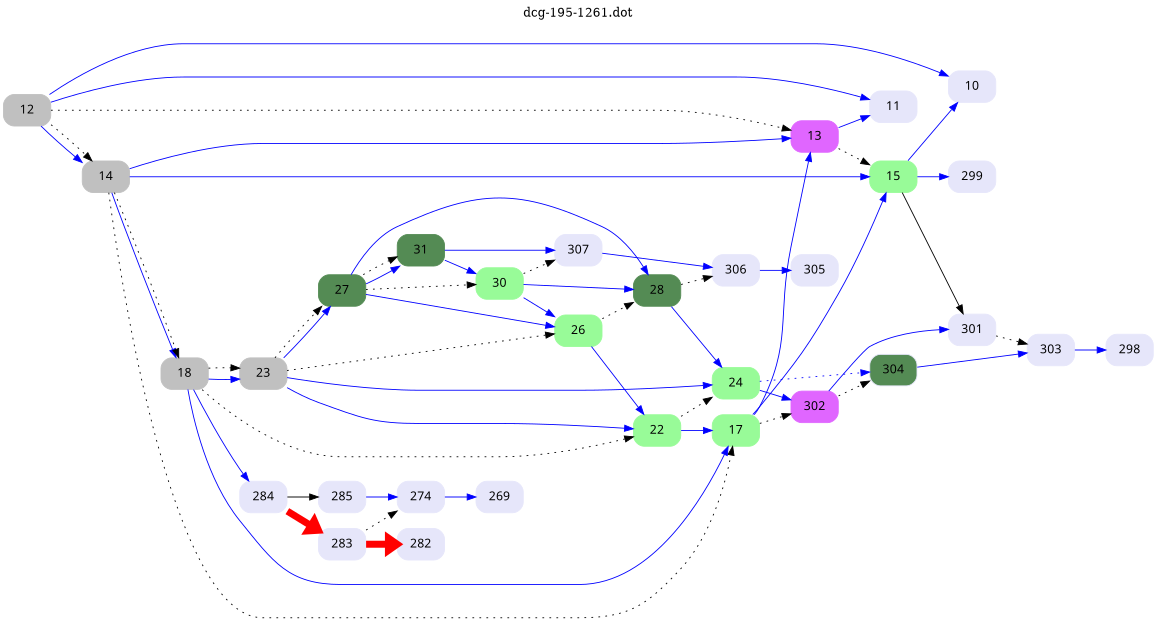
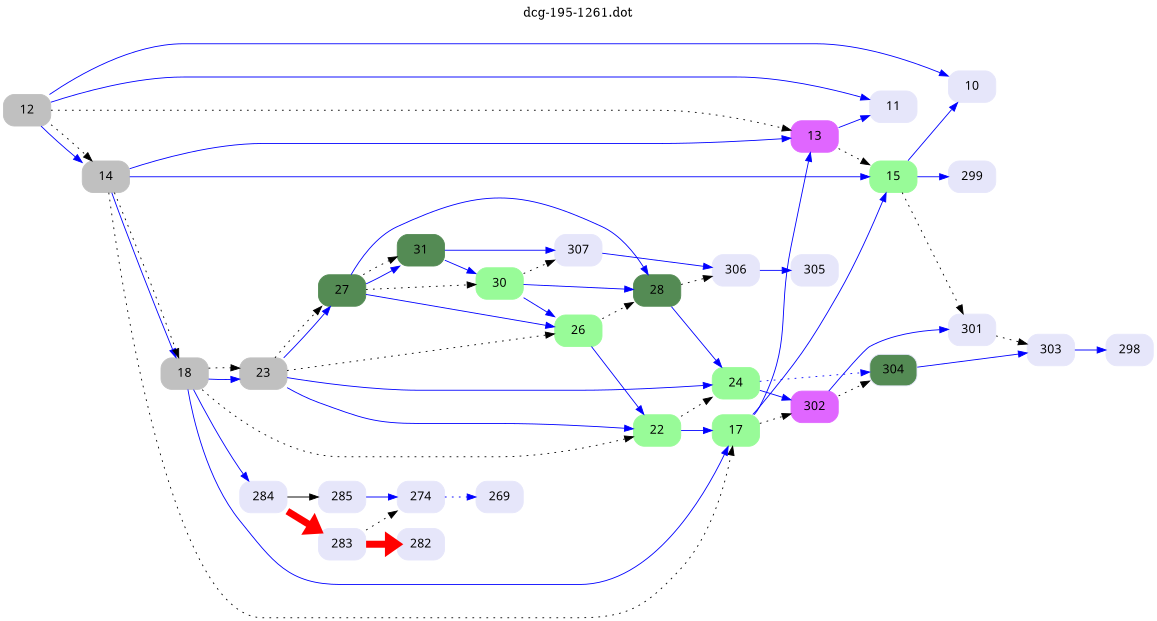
(931, 249) -> (931, 249)
(456, 497) -> (456, 497)
